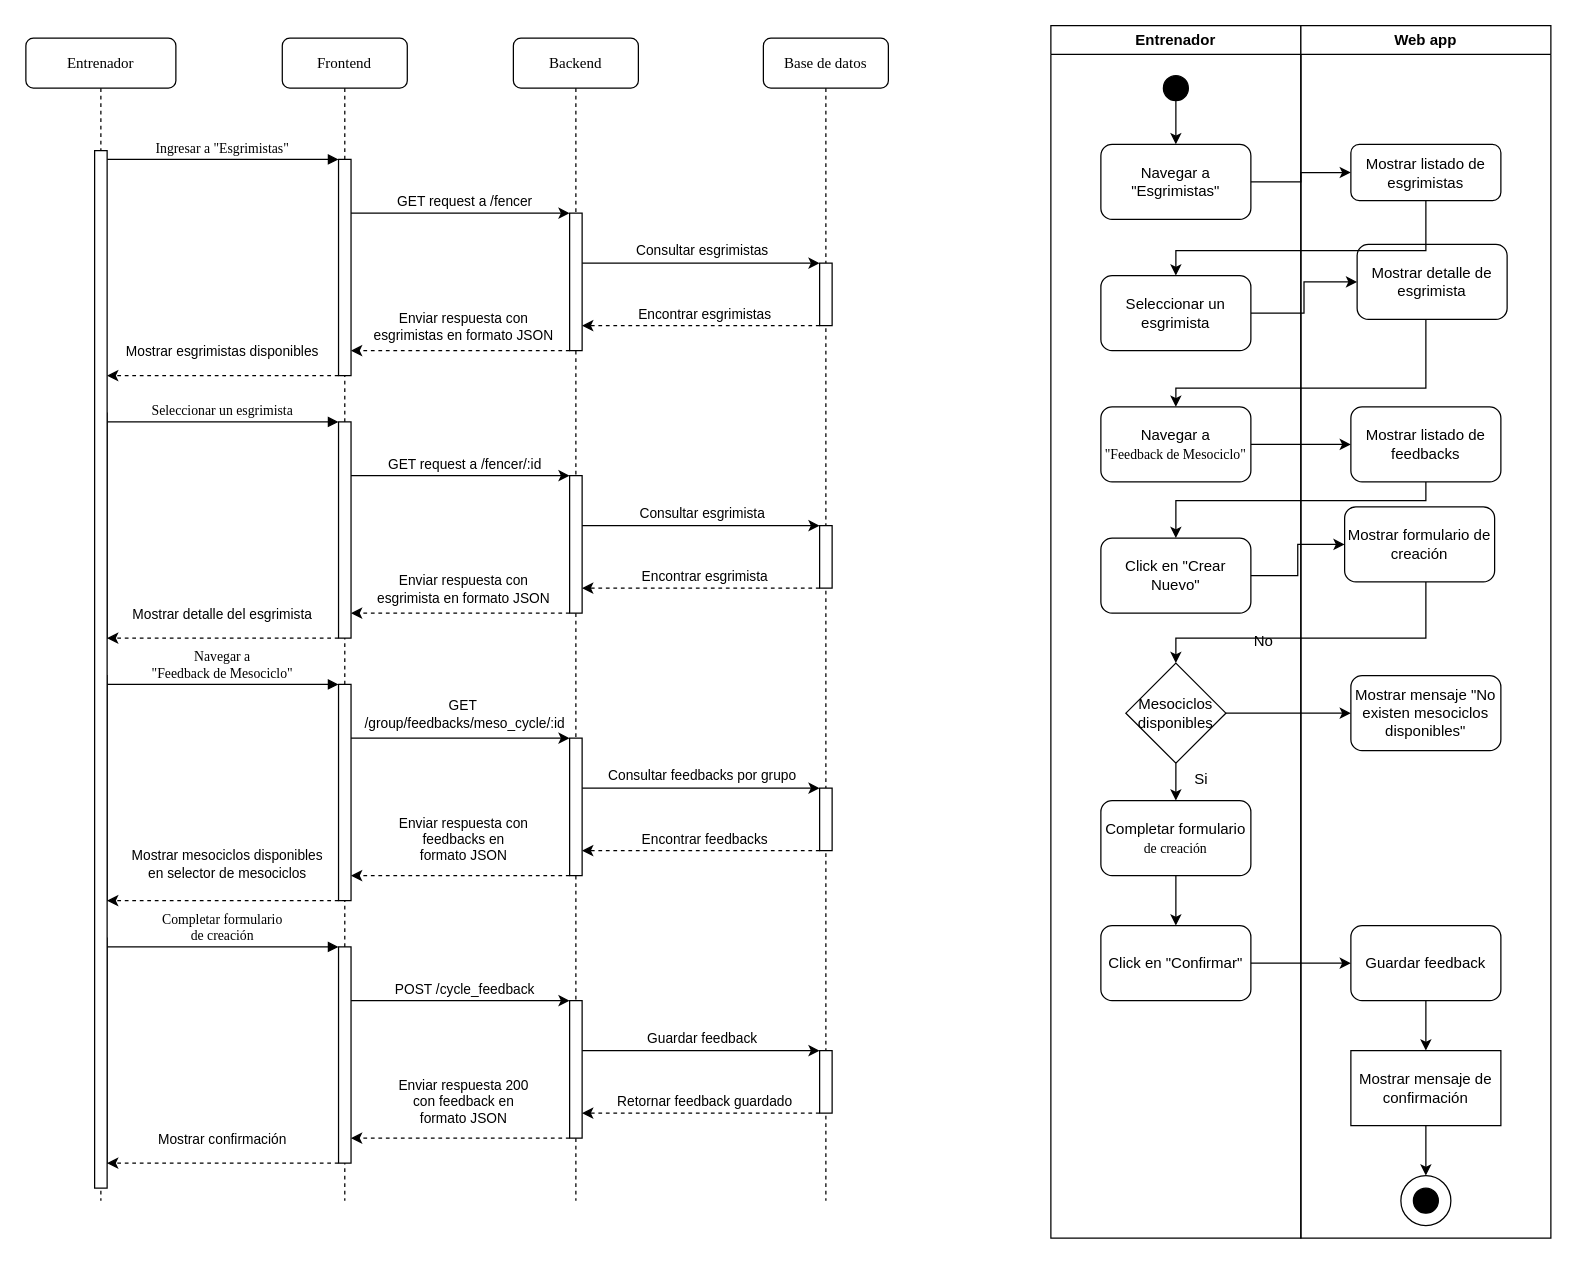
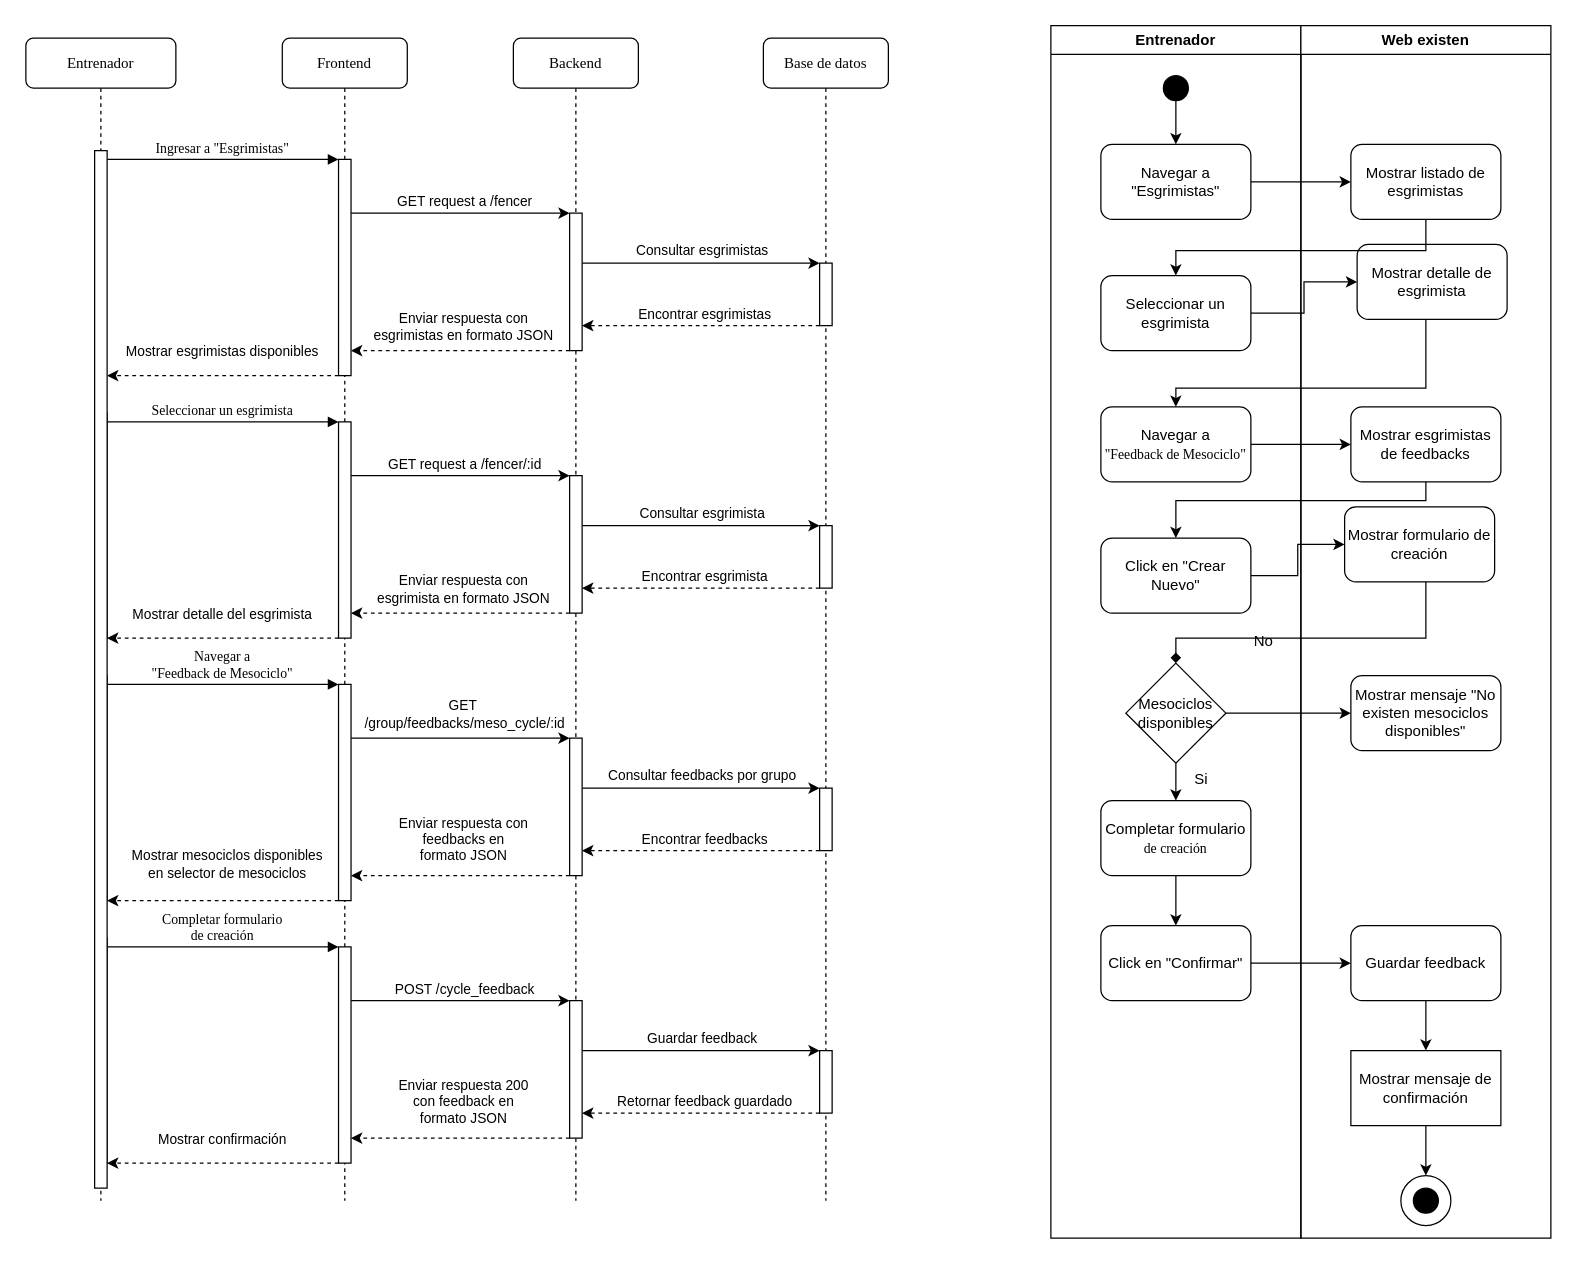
(1426, 41) -> (1426, 41)
(1426, 173) -> (1426, 182)
(1426, 444) -> (1426, 444)
(1176, 653) -> (1176, 652)
